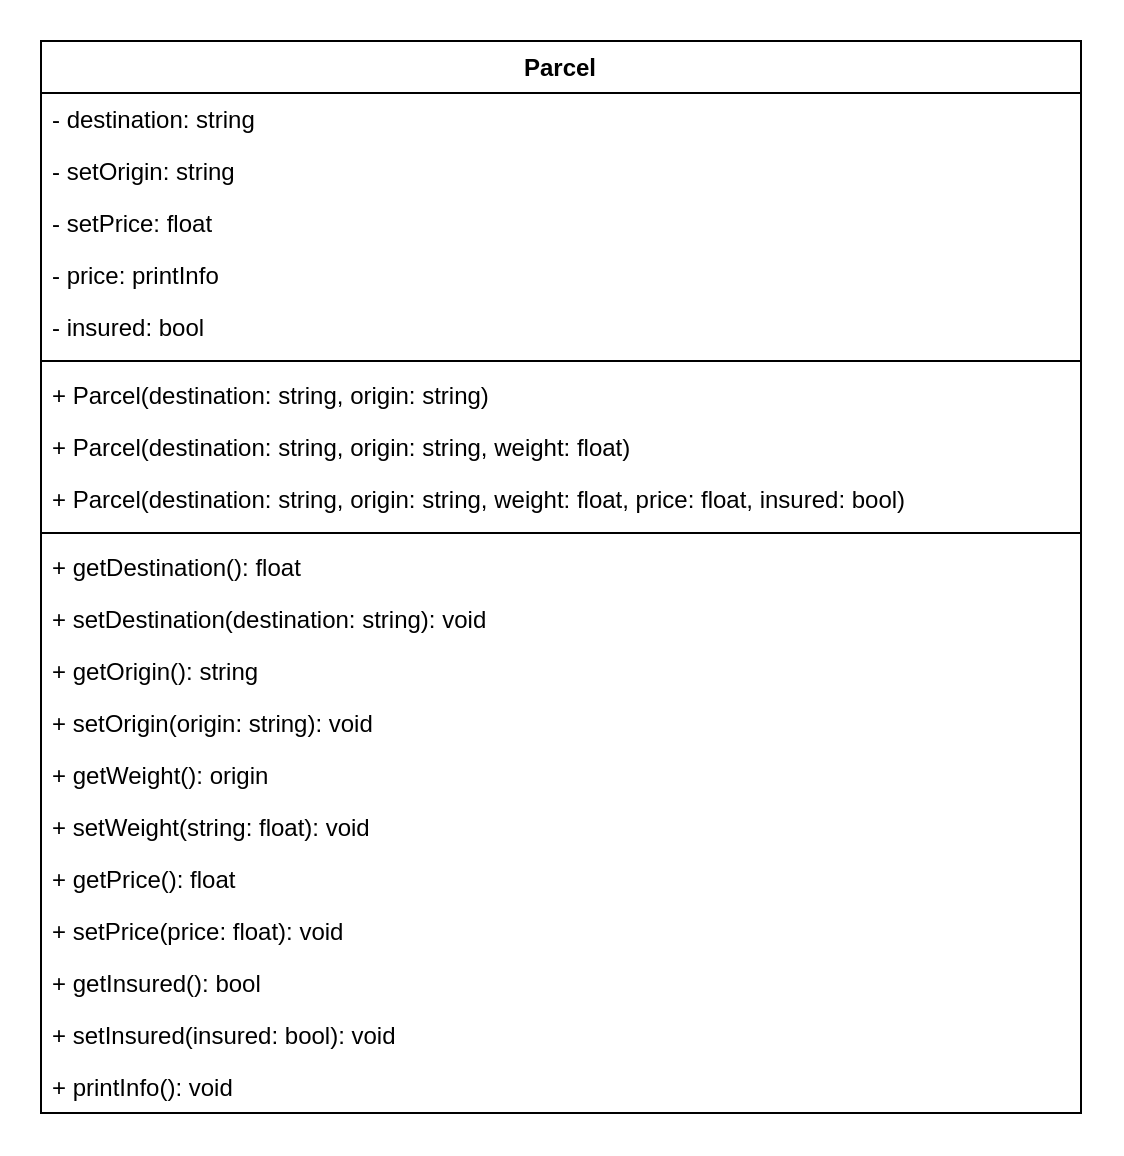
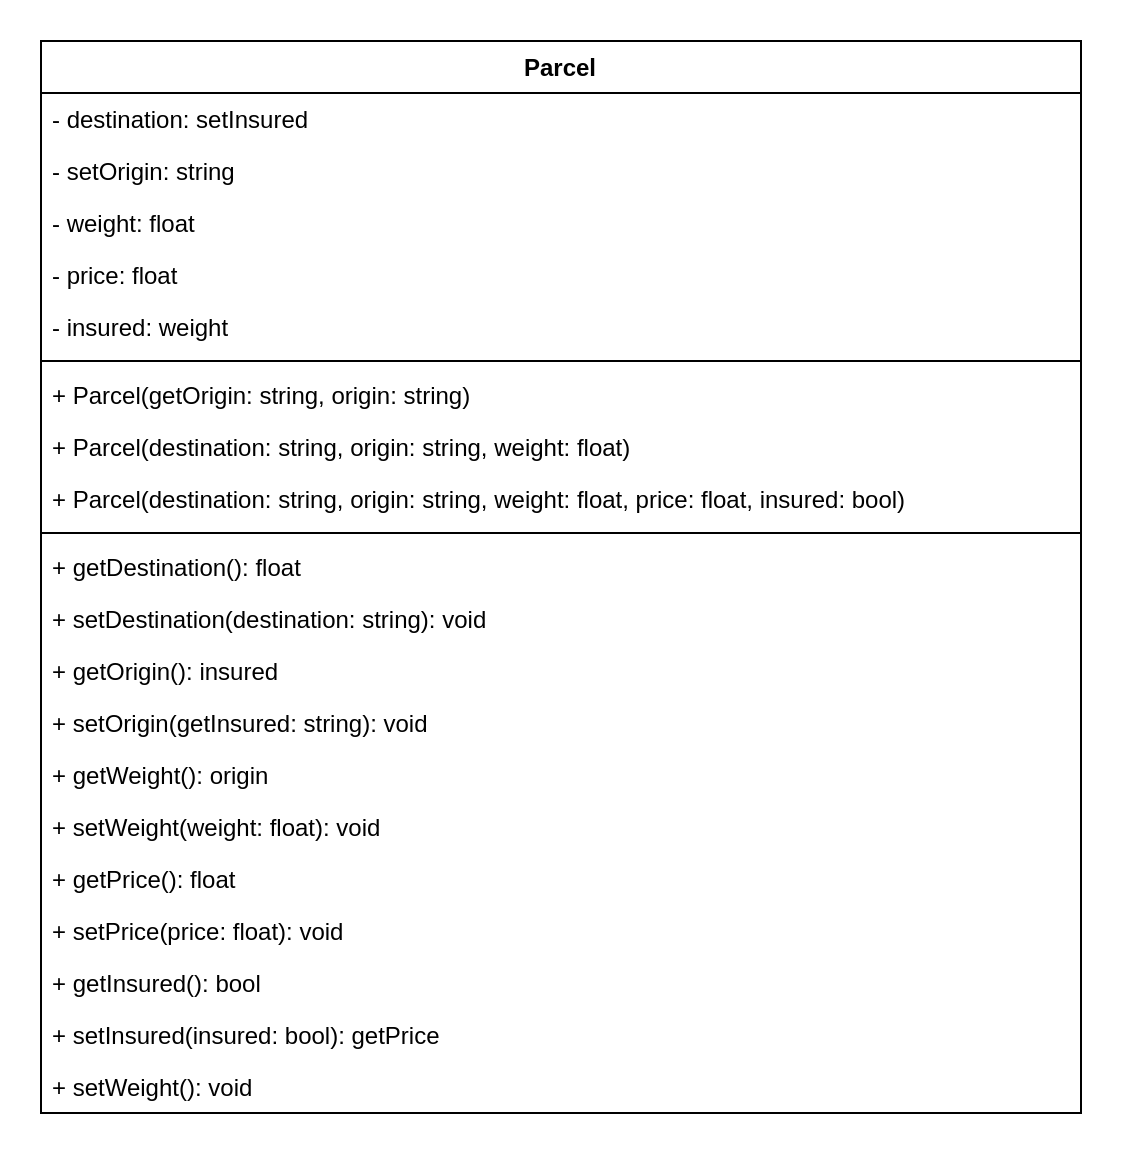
(174, 120) -> (204, 120)
(151, 224) -> (137, 224)
(157, 276) -> (130, 276)
(137, 328) -> (151, 328)
(311, 396) -> (297, 396)
(174, 672) -> (181, 672)
(239, 724) -> (273, 724)
(239, 828) -> (239, 828)
(249, 1036) -> (276, 1036)
(164, 1088) -> (164, 1088)
